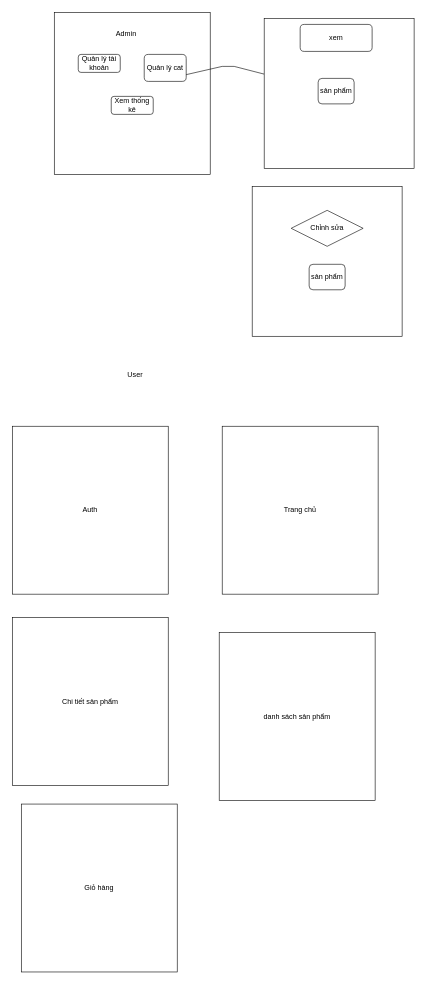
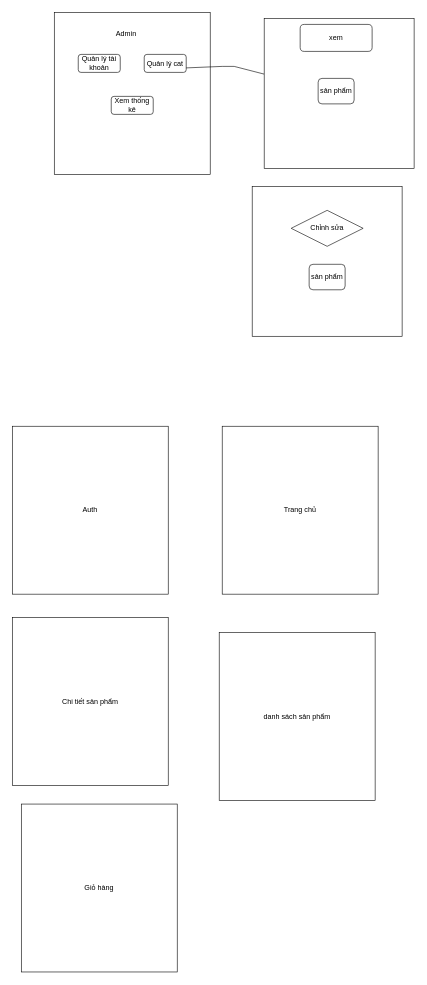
(165, 68) -> (165, 63)
(135, 375) -> none
